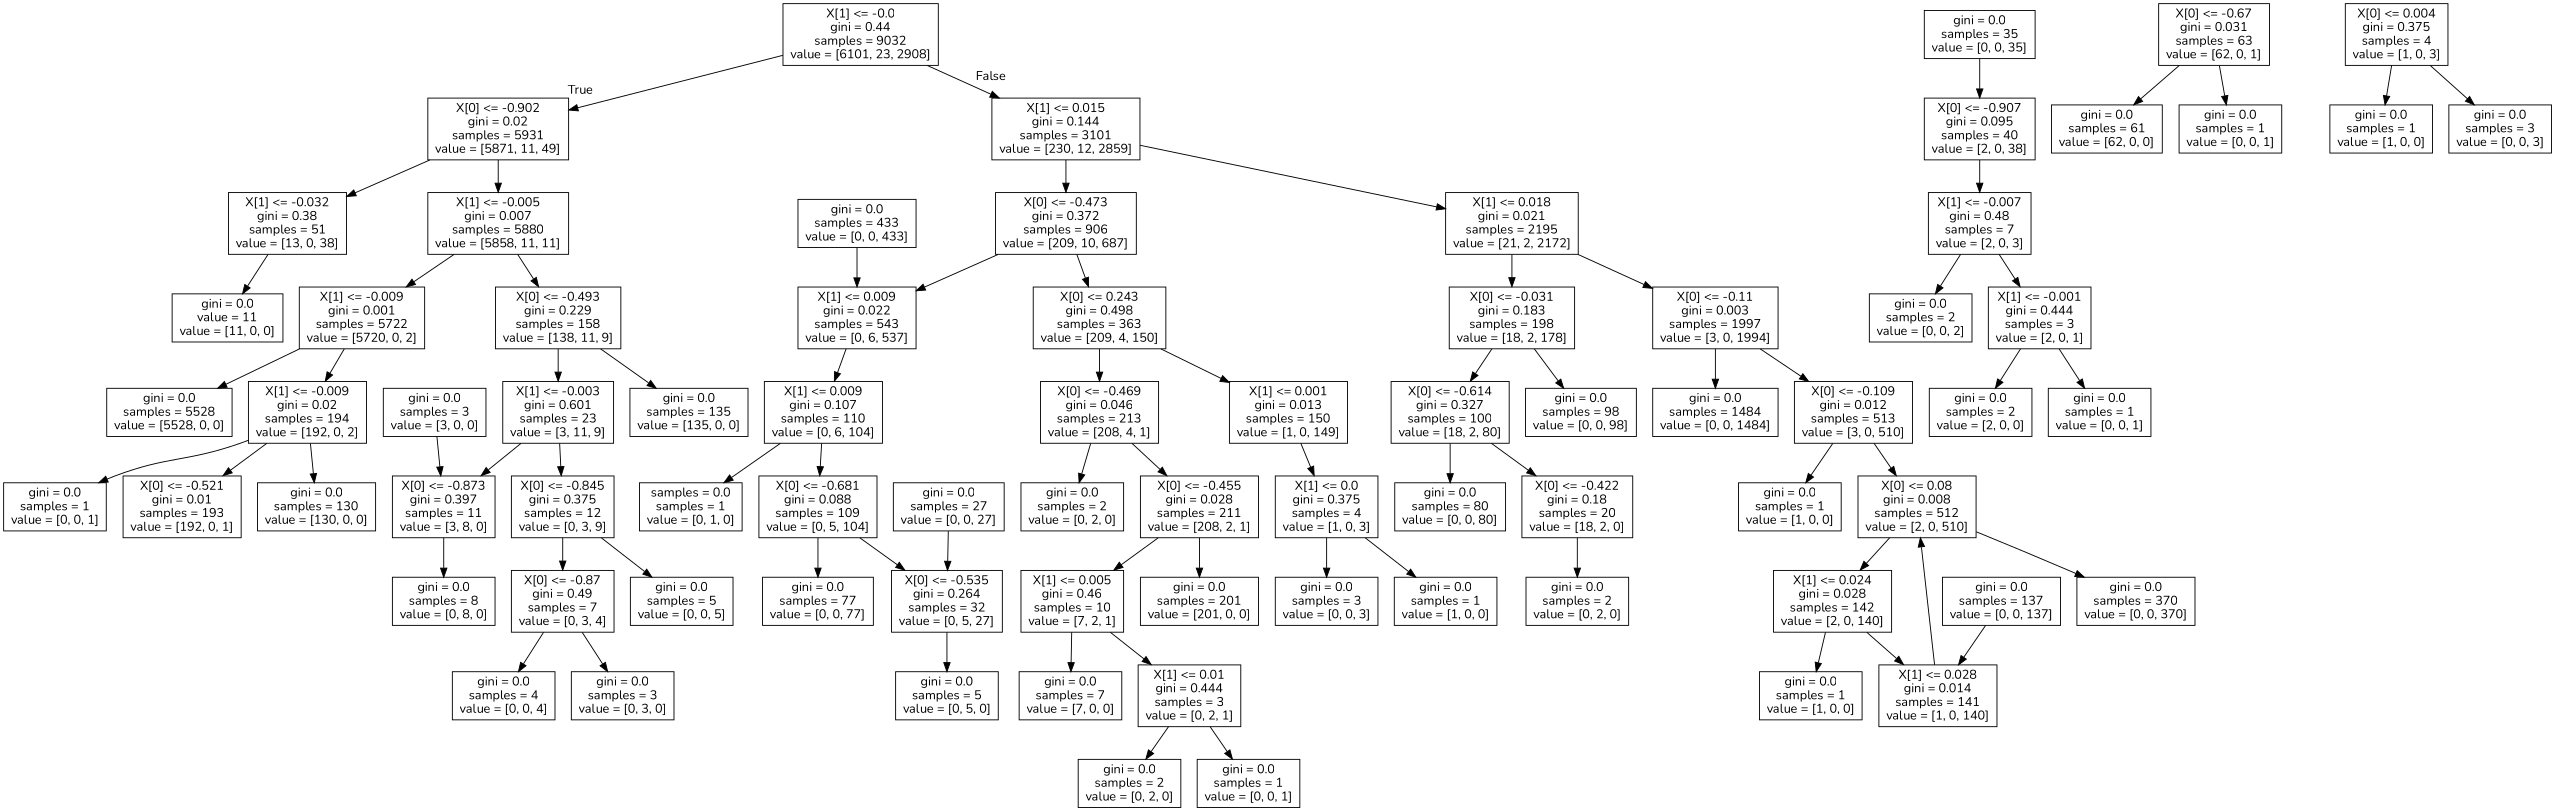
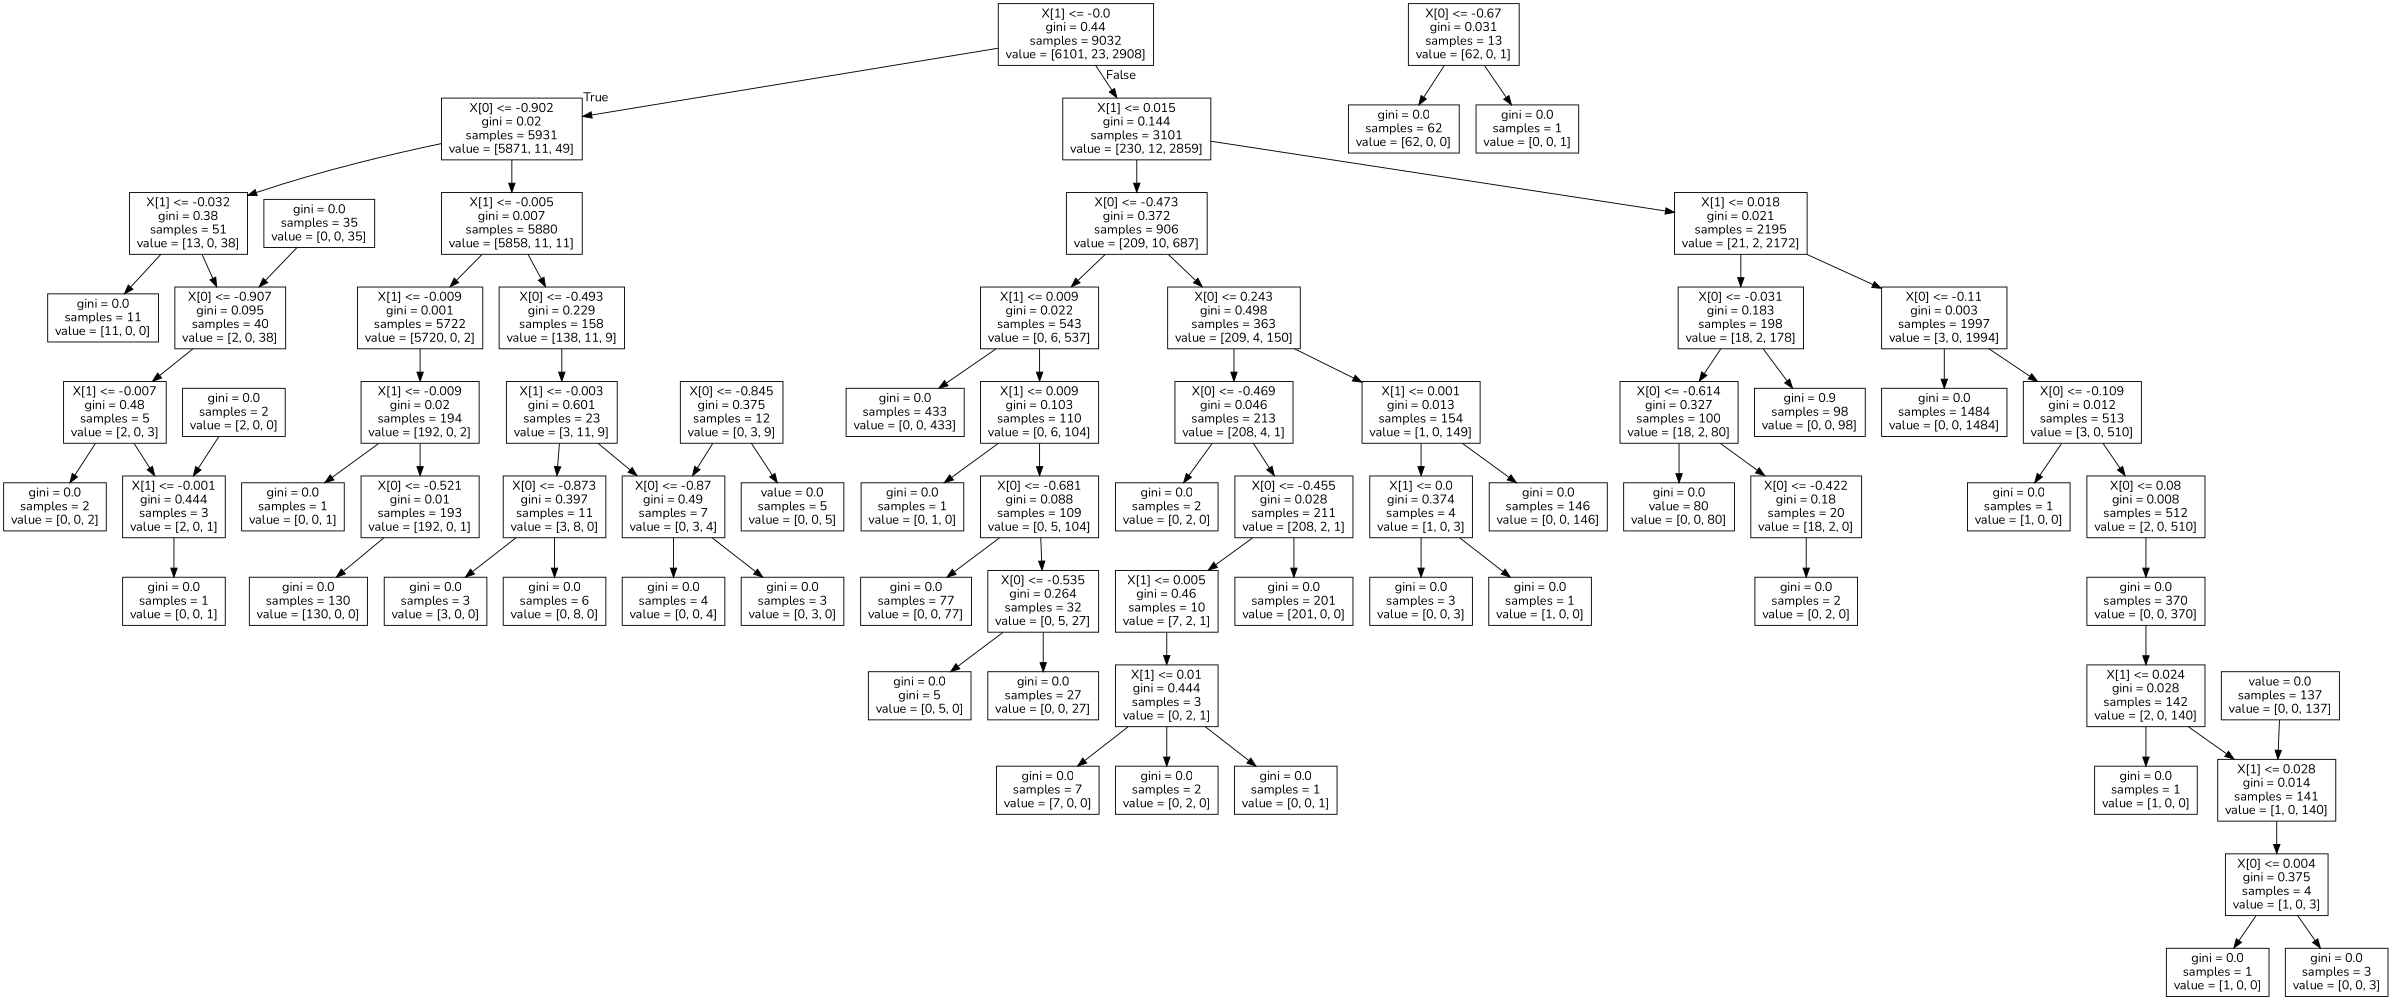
(2214, 35) -> (1464, 35)
(2107, 129) -> (1404, 129)
(1980, 223) -> (115, 412)
(857, 263) -> (971, 366)
none -> (207, 266)
(228, 318) -> (103, 318)
(2010, 365) -> (209, 452)
(169, 412) -> none
(689, 412) -> none
(823, 412) -> (1040, 412)
(1288, 412) -> (1421, 412)
(1581, 412) -> (1810, 412)
(438, 452) -> (494, 555)
(560, 455) -> (614, 457)
(312, 459) -> (364, 554)
(691, 507) -> (912, 507)
(1327, 507) -> (1421, 507)
(1450, 507) -> (1679, 507)
none -> (1548, 507)
(948, 546) -> (1043, 647)
(1878, 551) -> (2146, 641)
(444, 601) -> (555, 601)
(682, 601) -> (793, 507)
(2002, 601) -> (2280, 696)
(1928, 606) -> (2277, 833)
(1071, 647) -> (1107, 744)
(947, 696) -> (920, 696)
